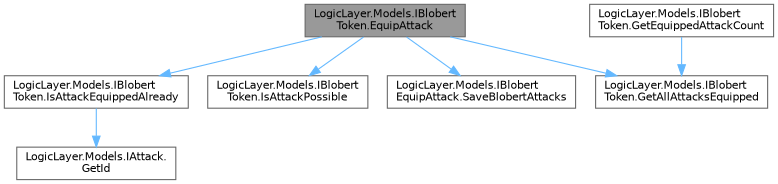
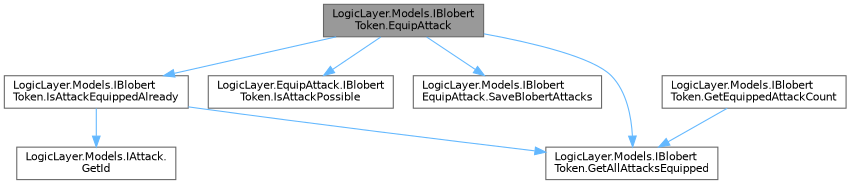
(288, 92) -> (301, 92)
none -> (361, 130)
